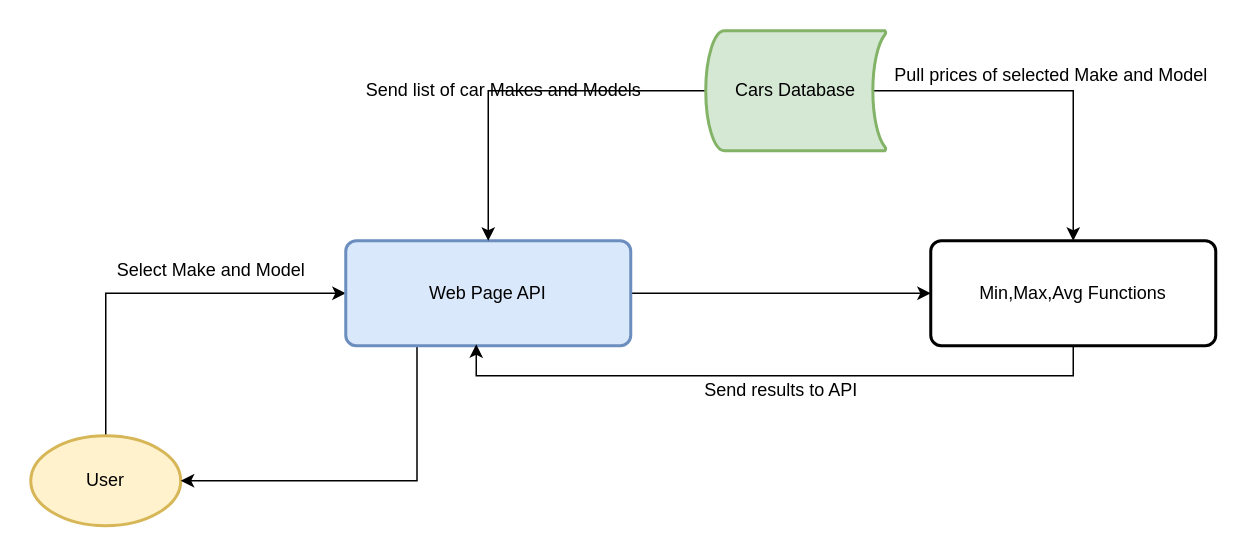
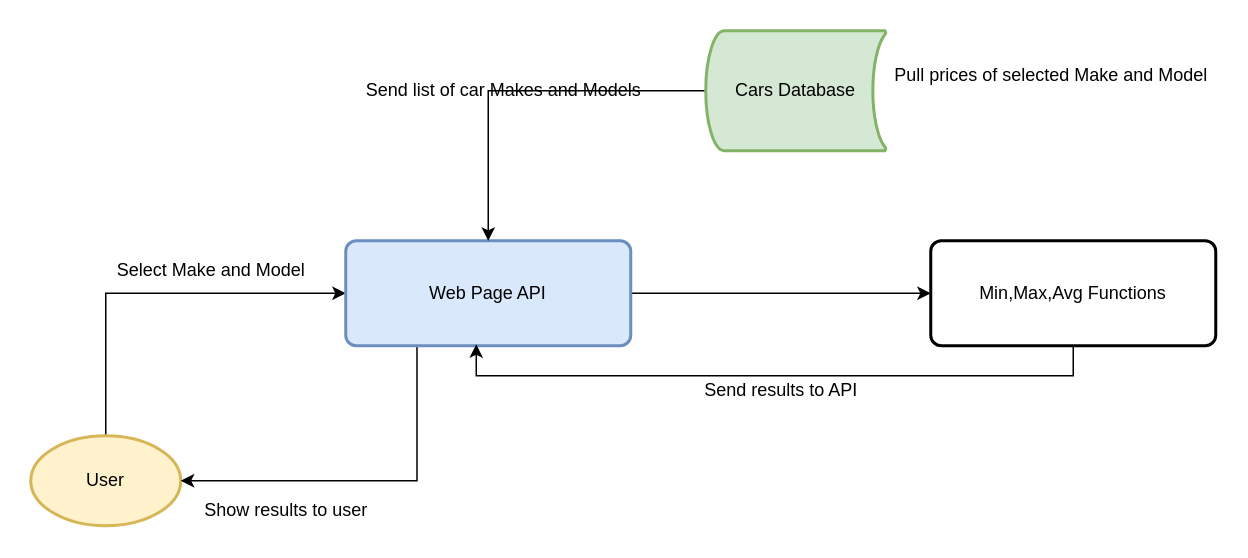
(1043, 91) -> none
none -> (286, 511)
